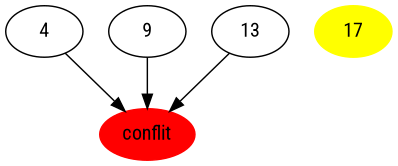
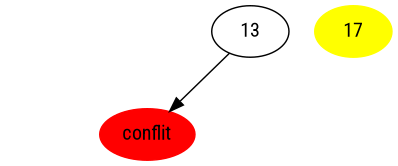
(44, 31) -> none
(147, 31) -> none
